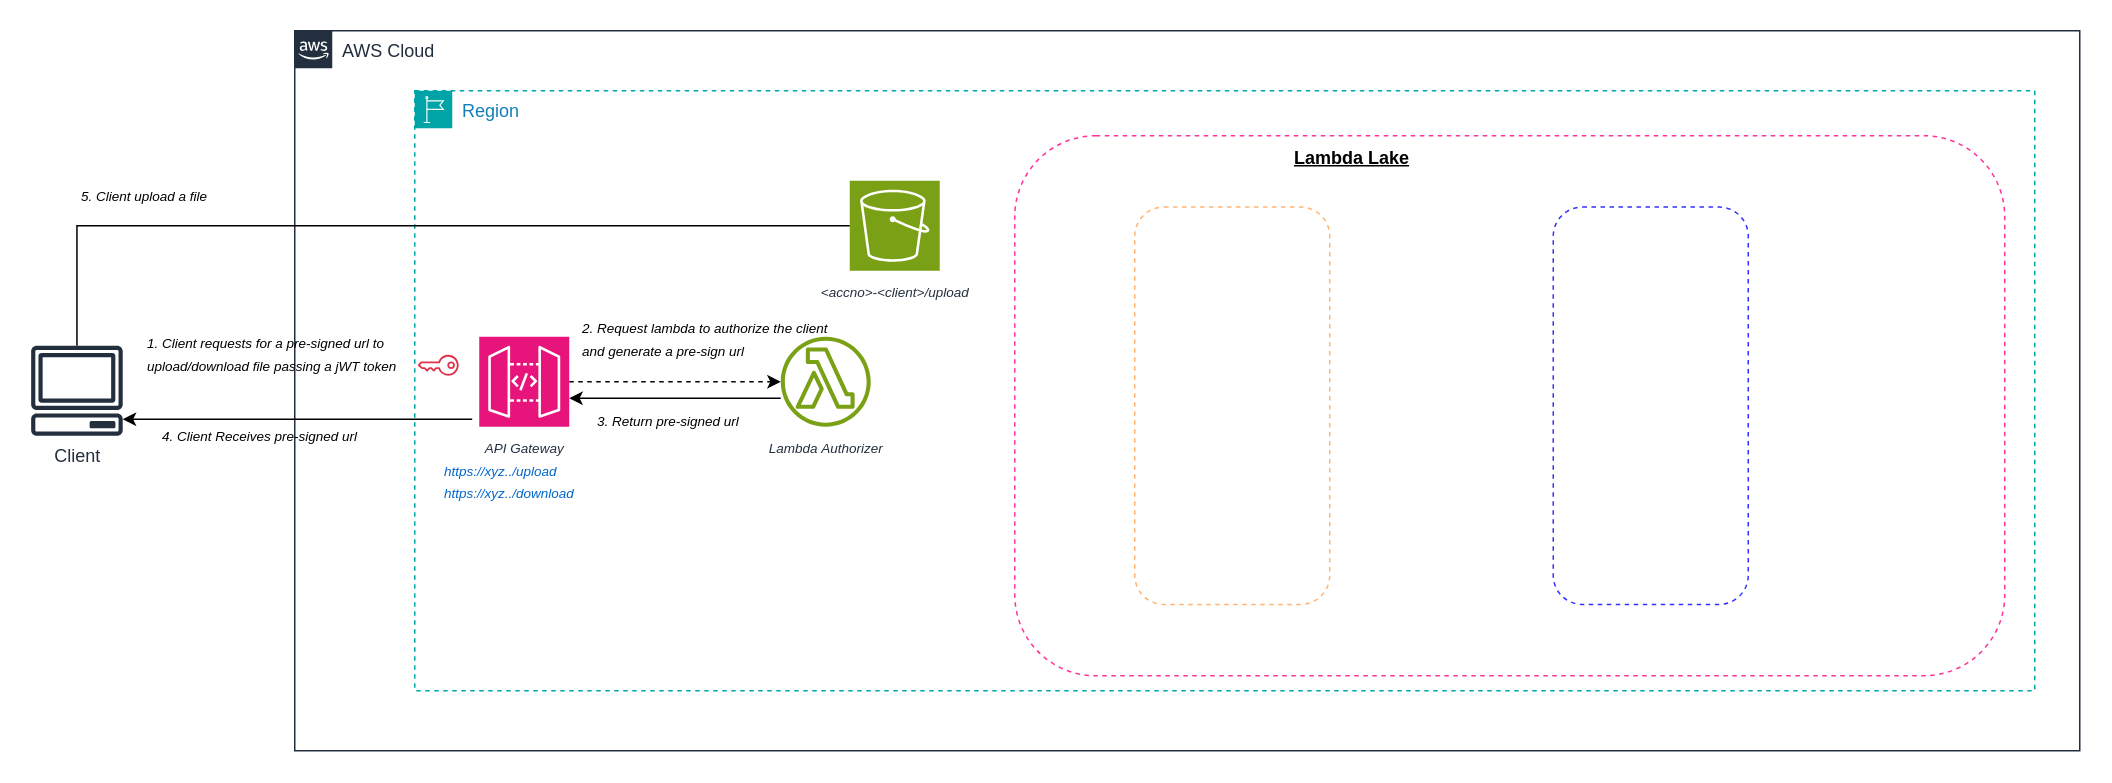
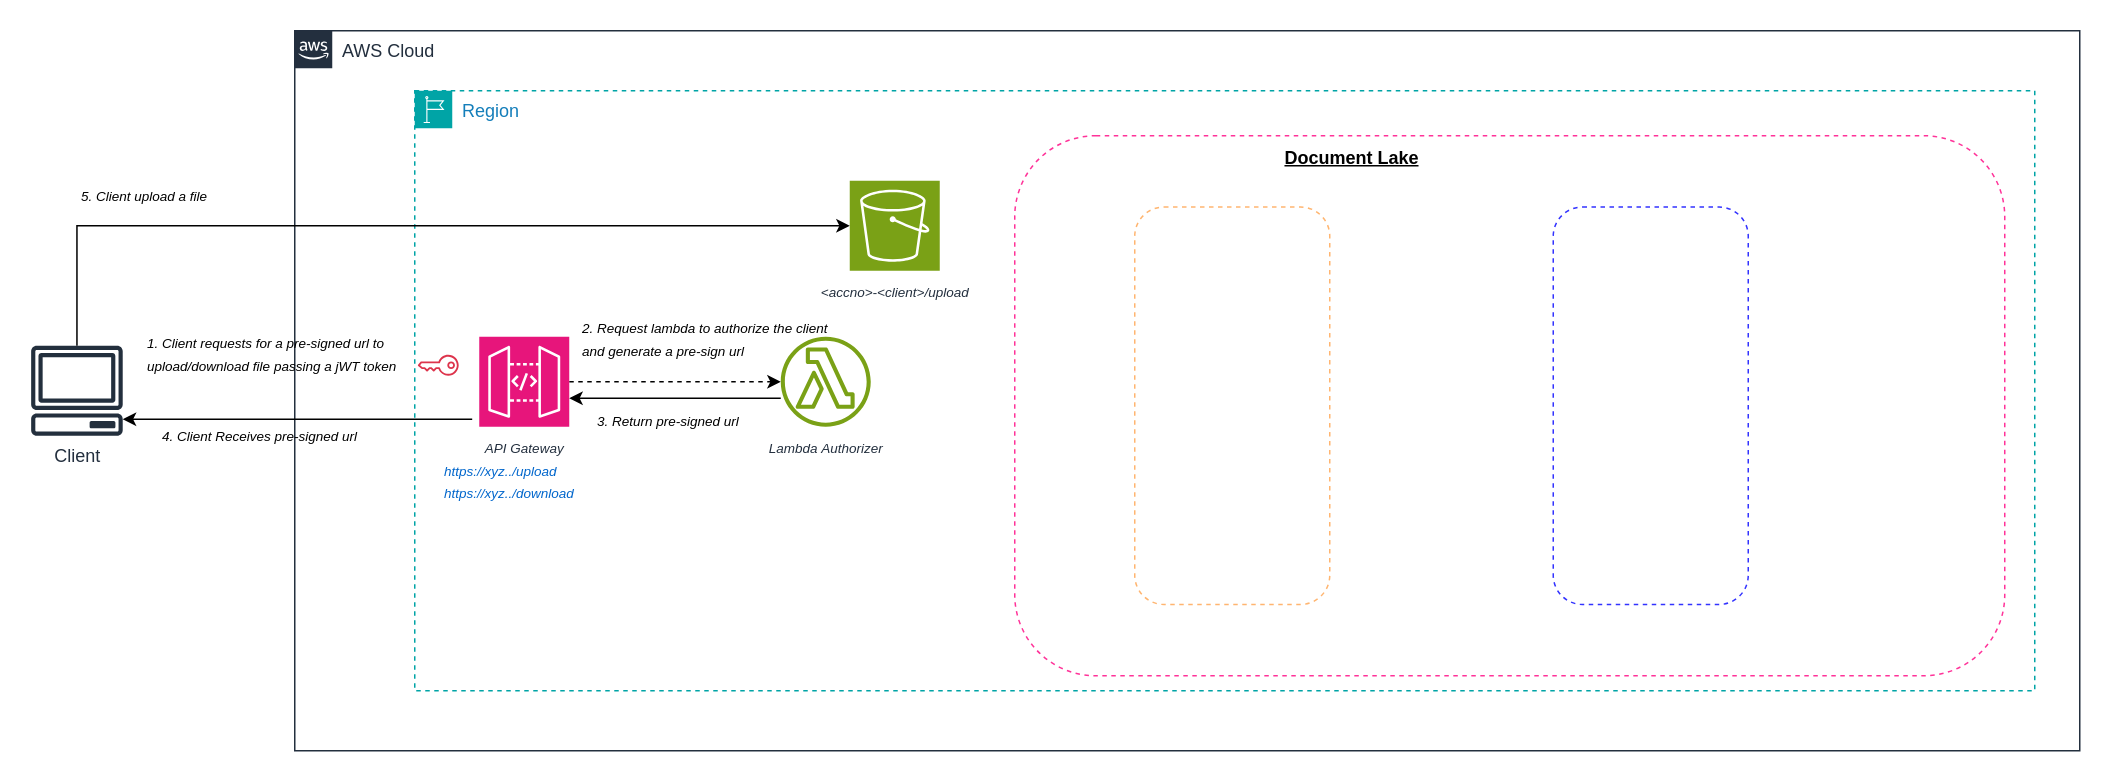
(1352, 158) -> (1352, 158)
(842, 226) -> (838, 226)
